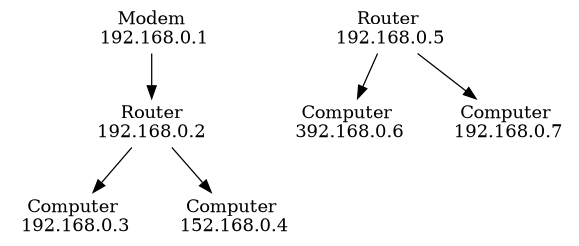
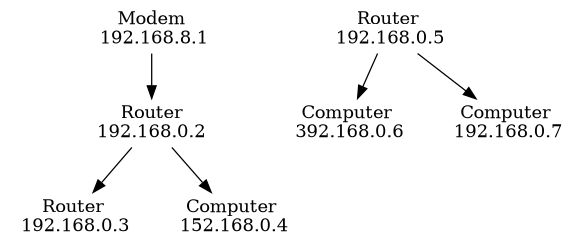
(152, 29) -> (152, 29)
(73, 217) -> (73, 217)
